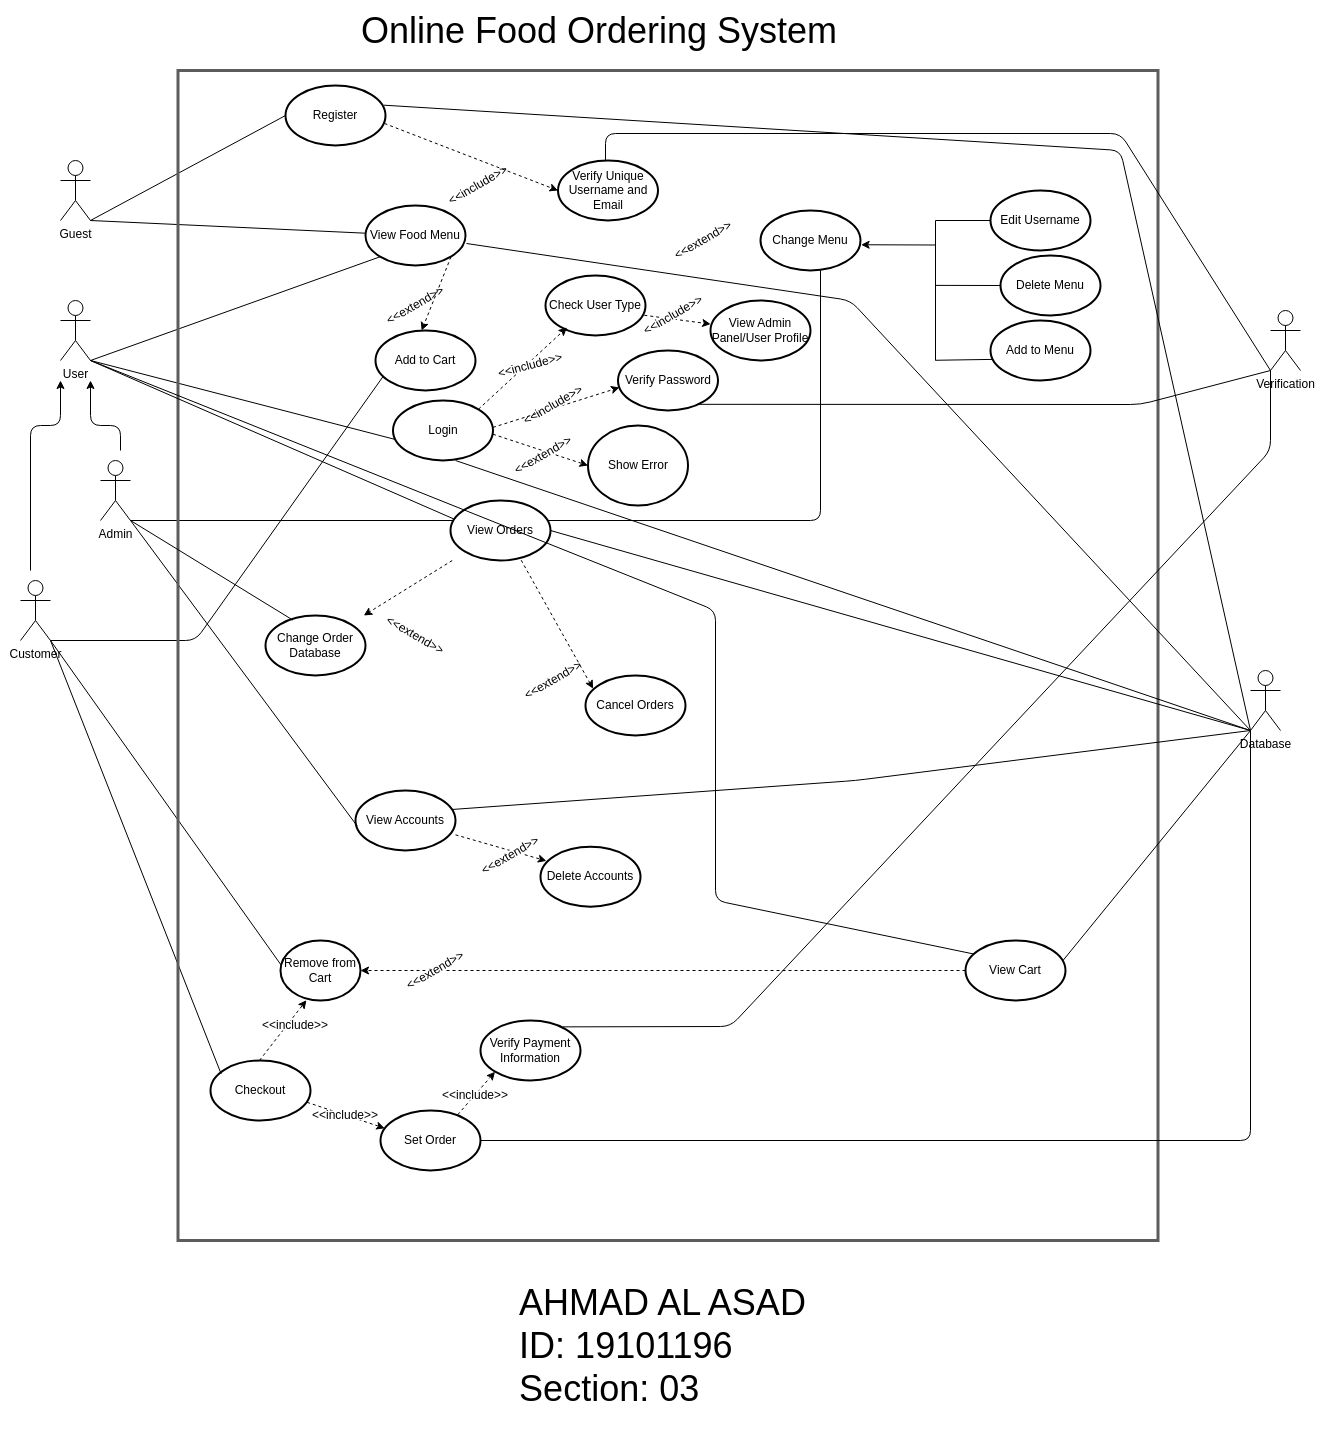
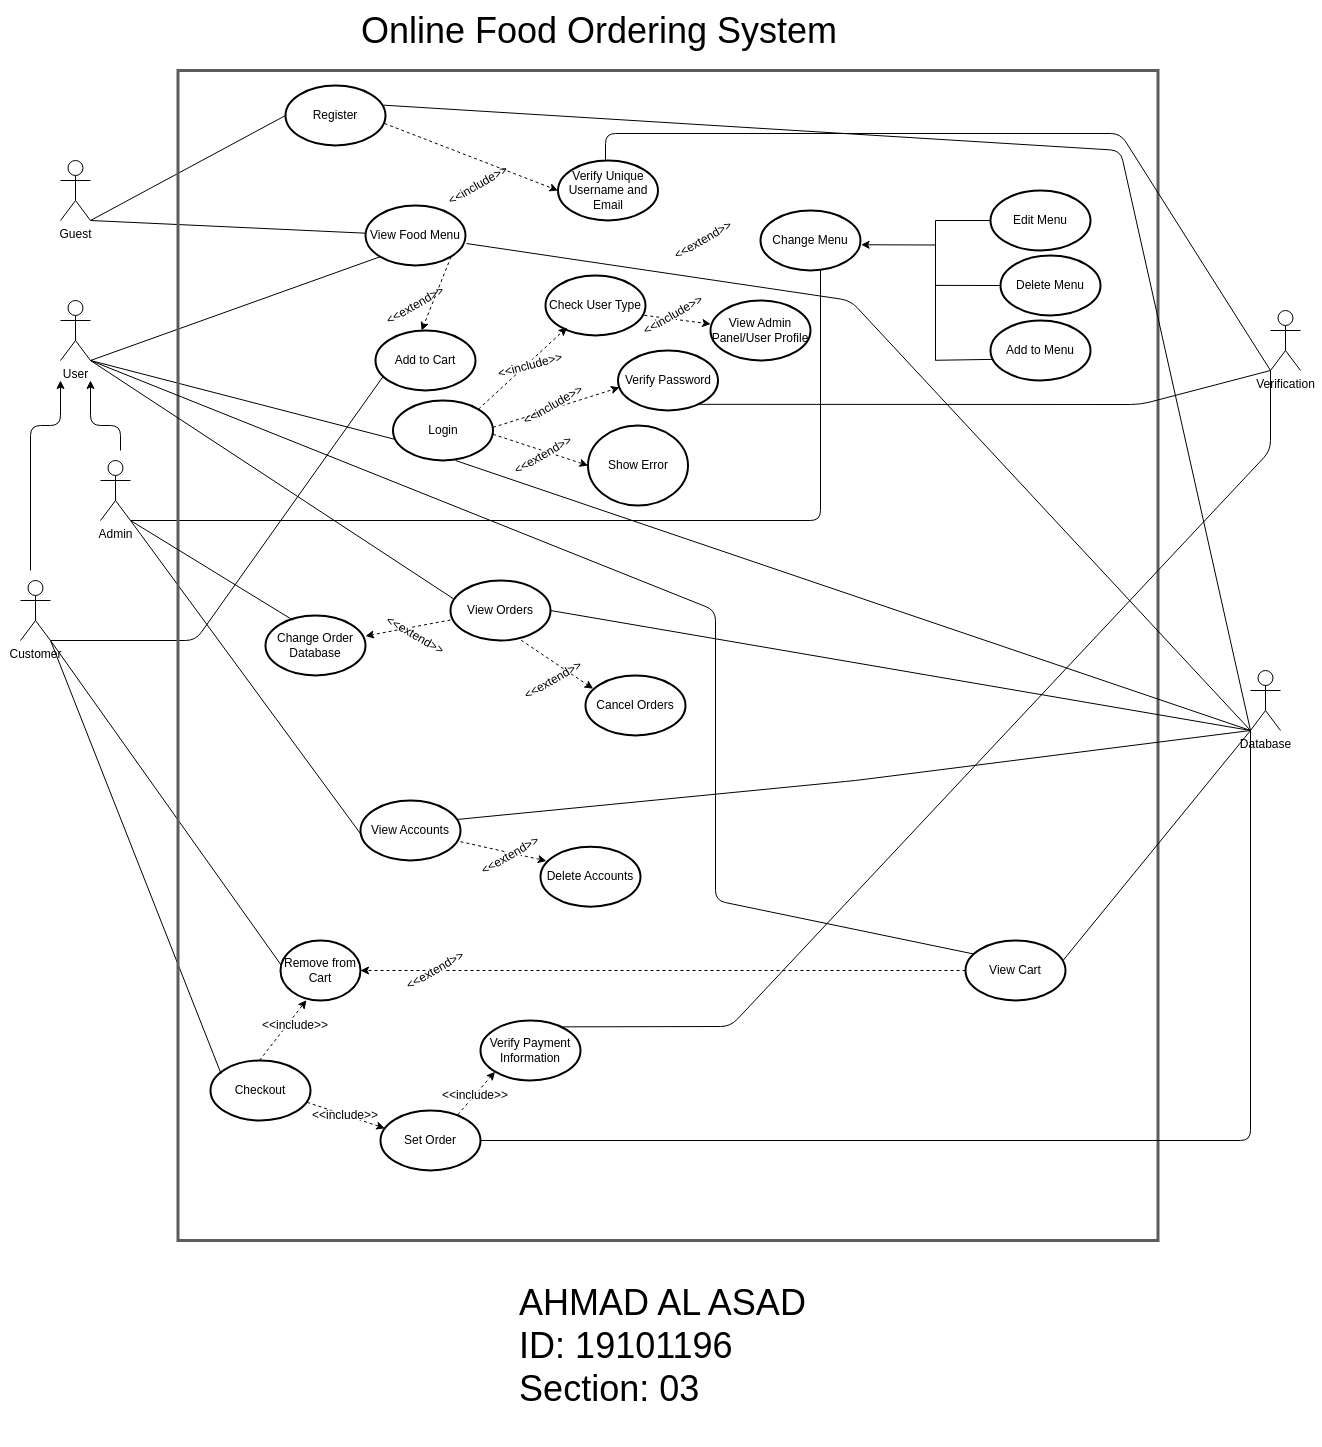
(1041, 221) -> (1041, 221)
(501, 531) -> (501, 611)
(406, 821) -> (411, 831)
